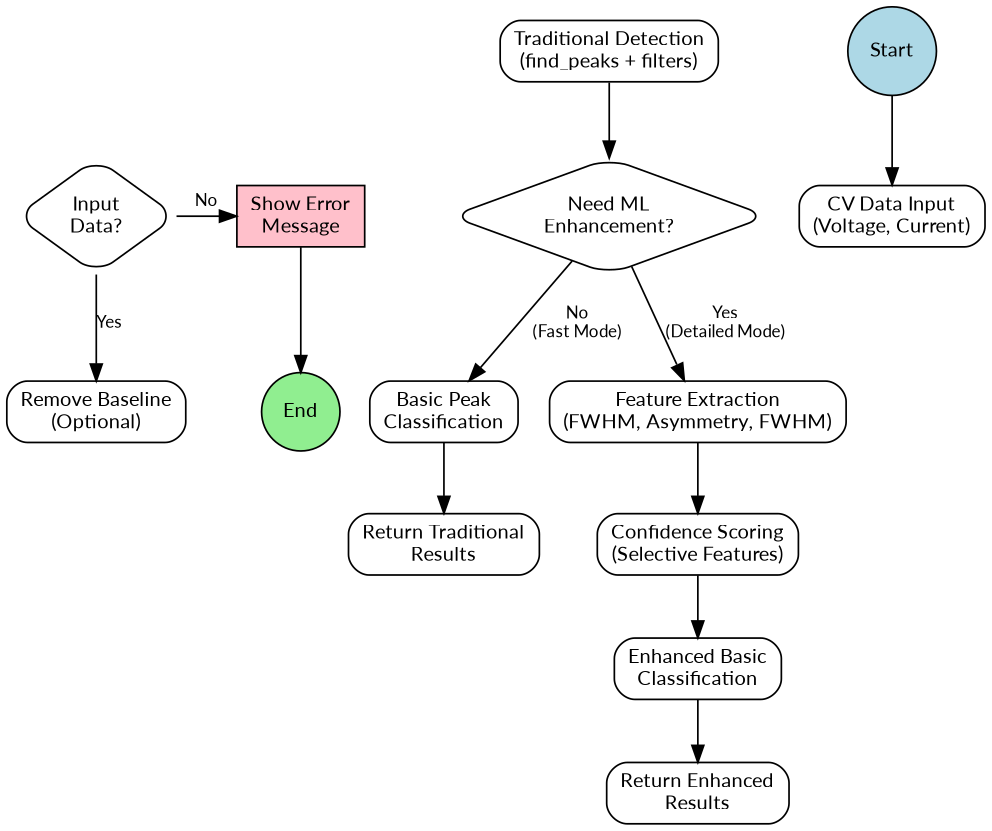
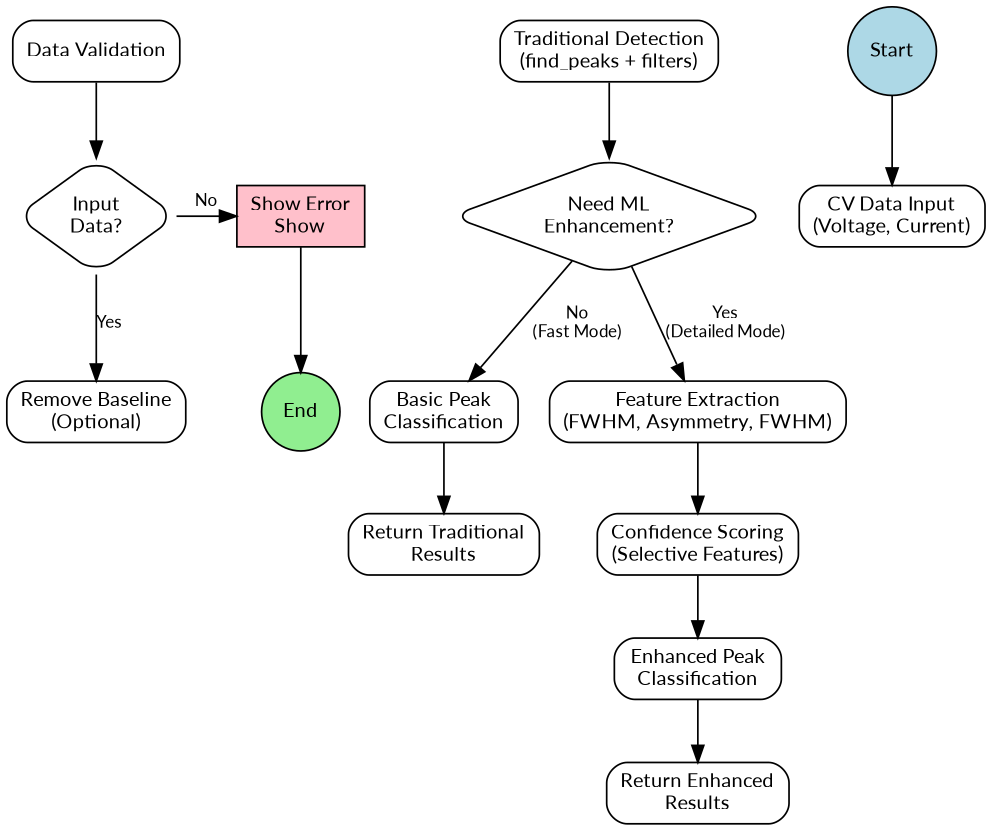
none -> (96, 51)
(301, 216) -> (301, 216)
(698, 669) -> (698, 669)
